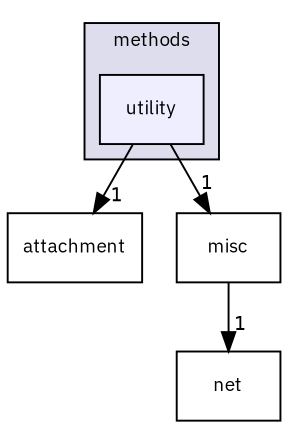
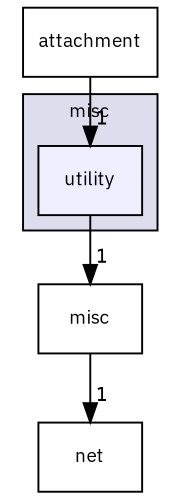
(152, 41) -> (90, 112)
(117, 172) -> (90, 106)
